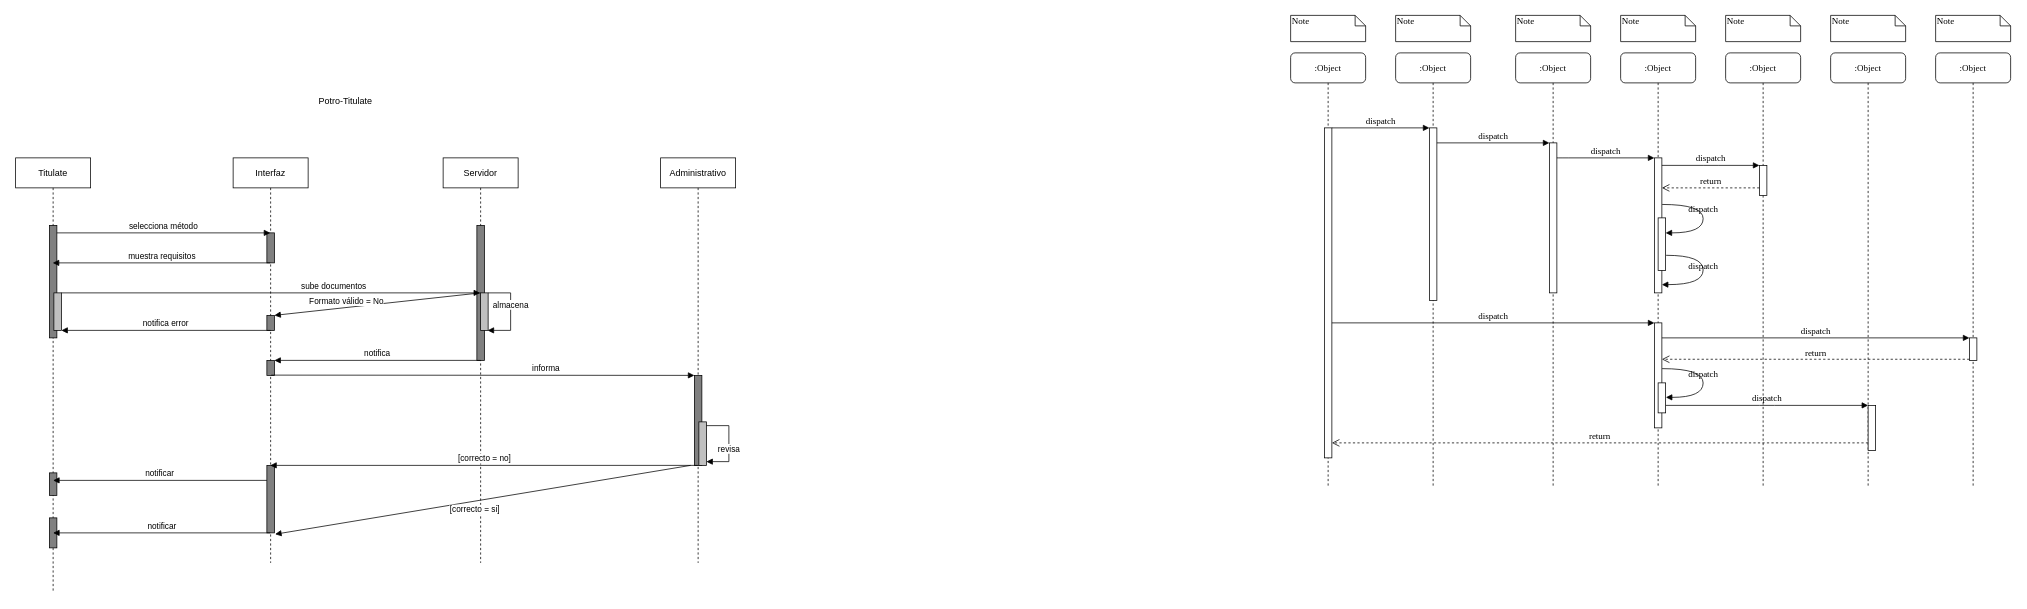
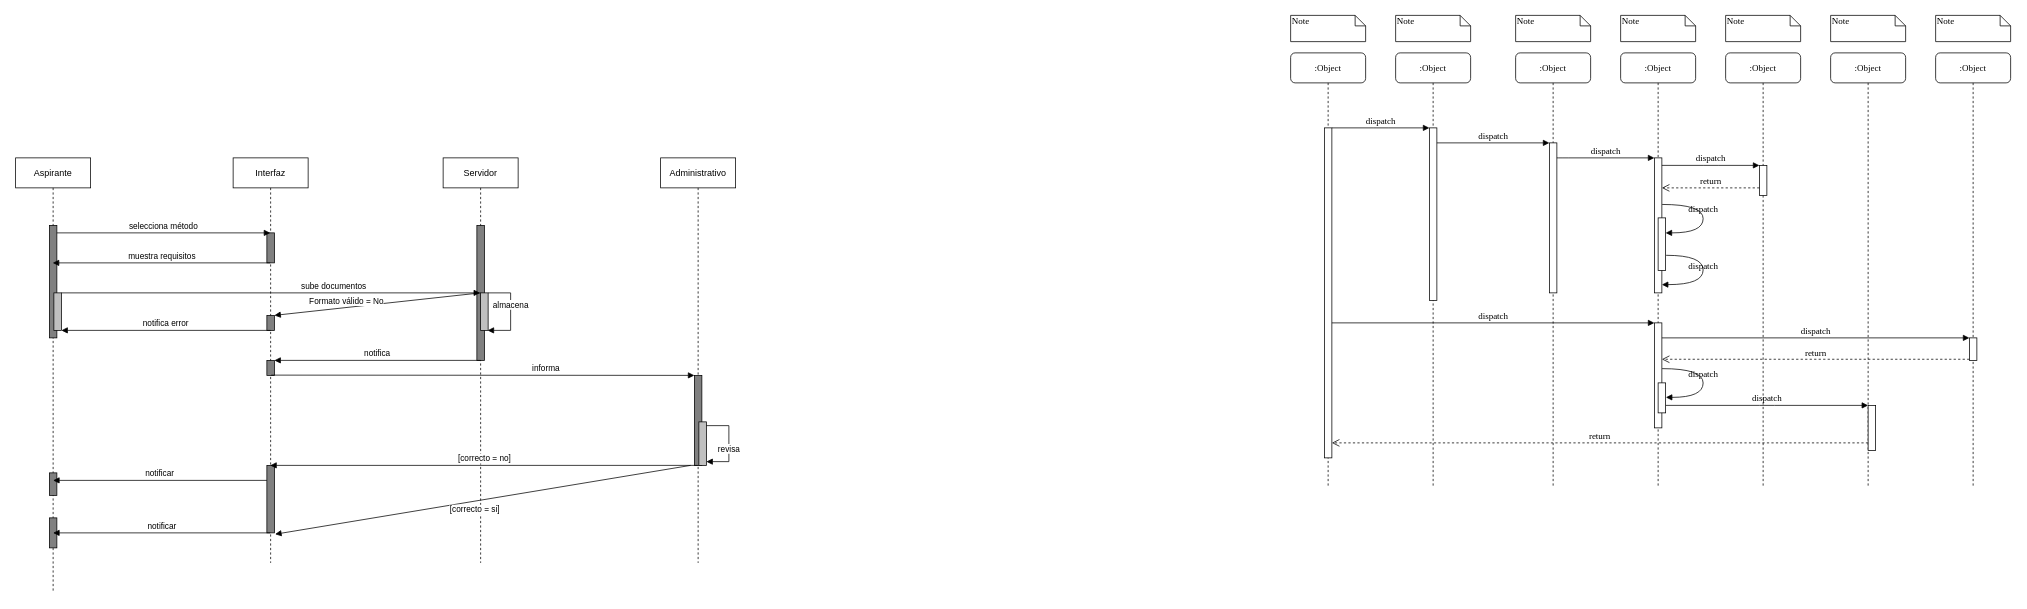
(345, 102) -> none
(53, 173) -> (53, 173)
